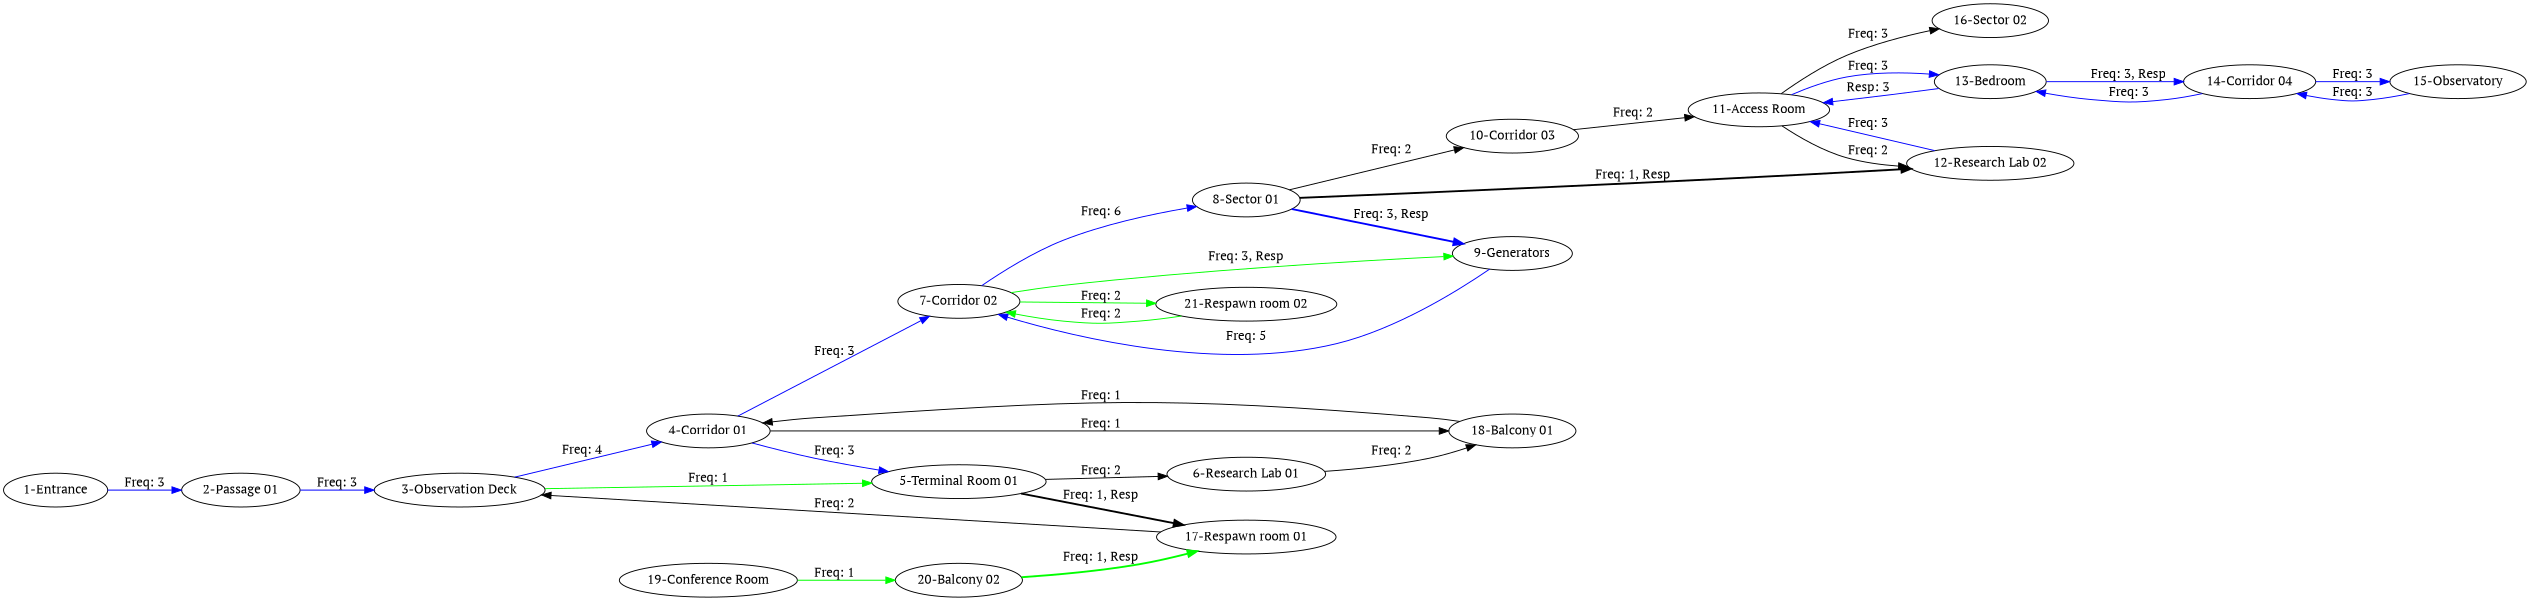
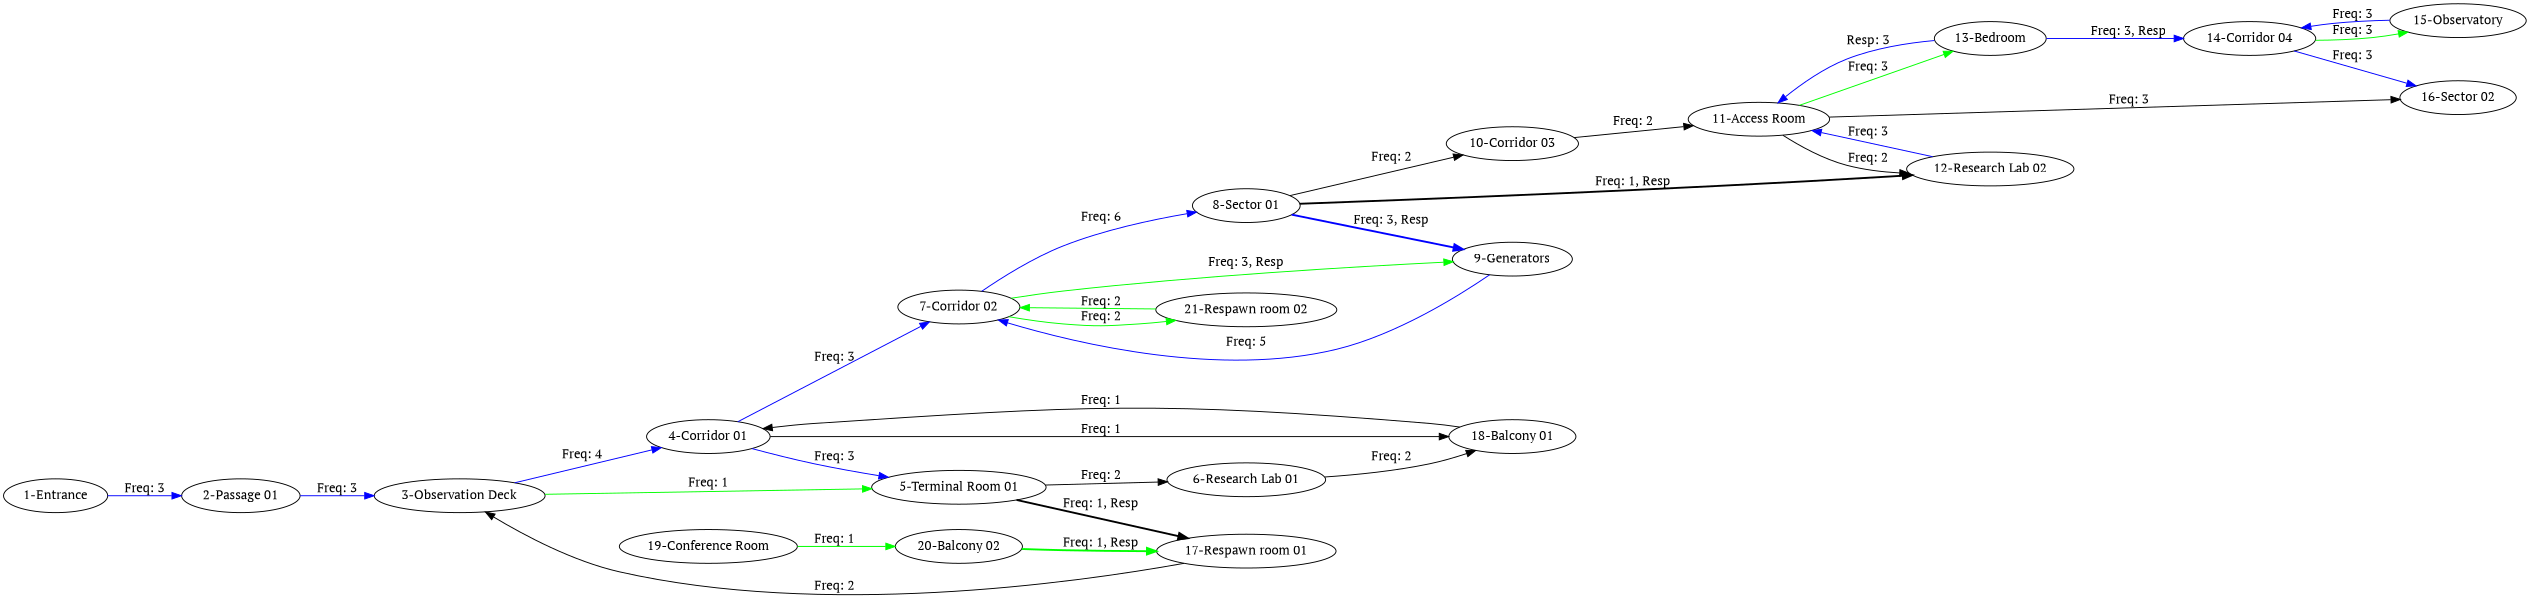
(1859, 75) -> (1872, 80)
(2348, 82) -> (2357, 39)
(2124, 102) -> (2350, 67)
